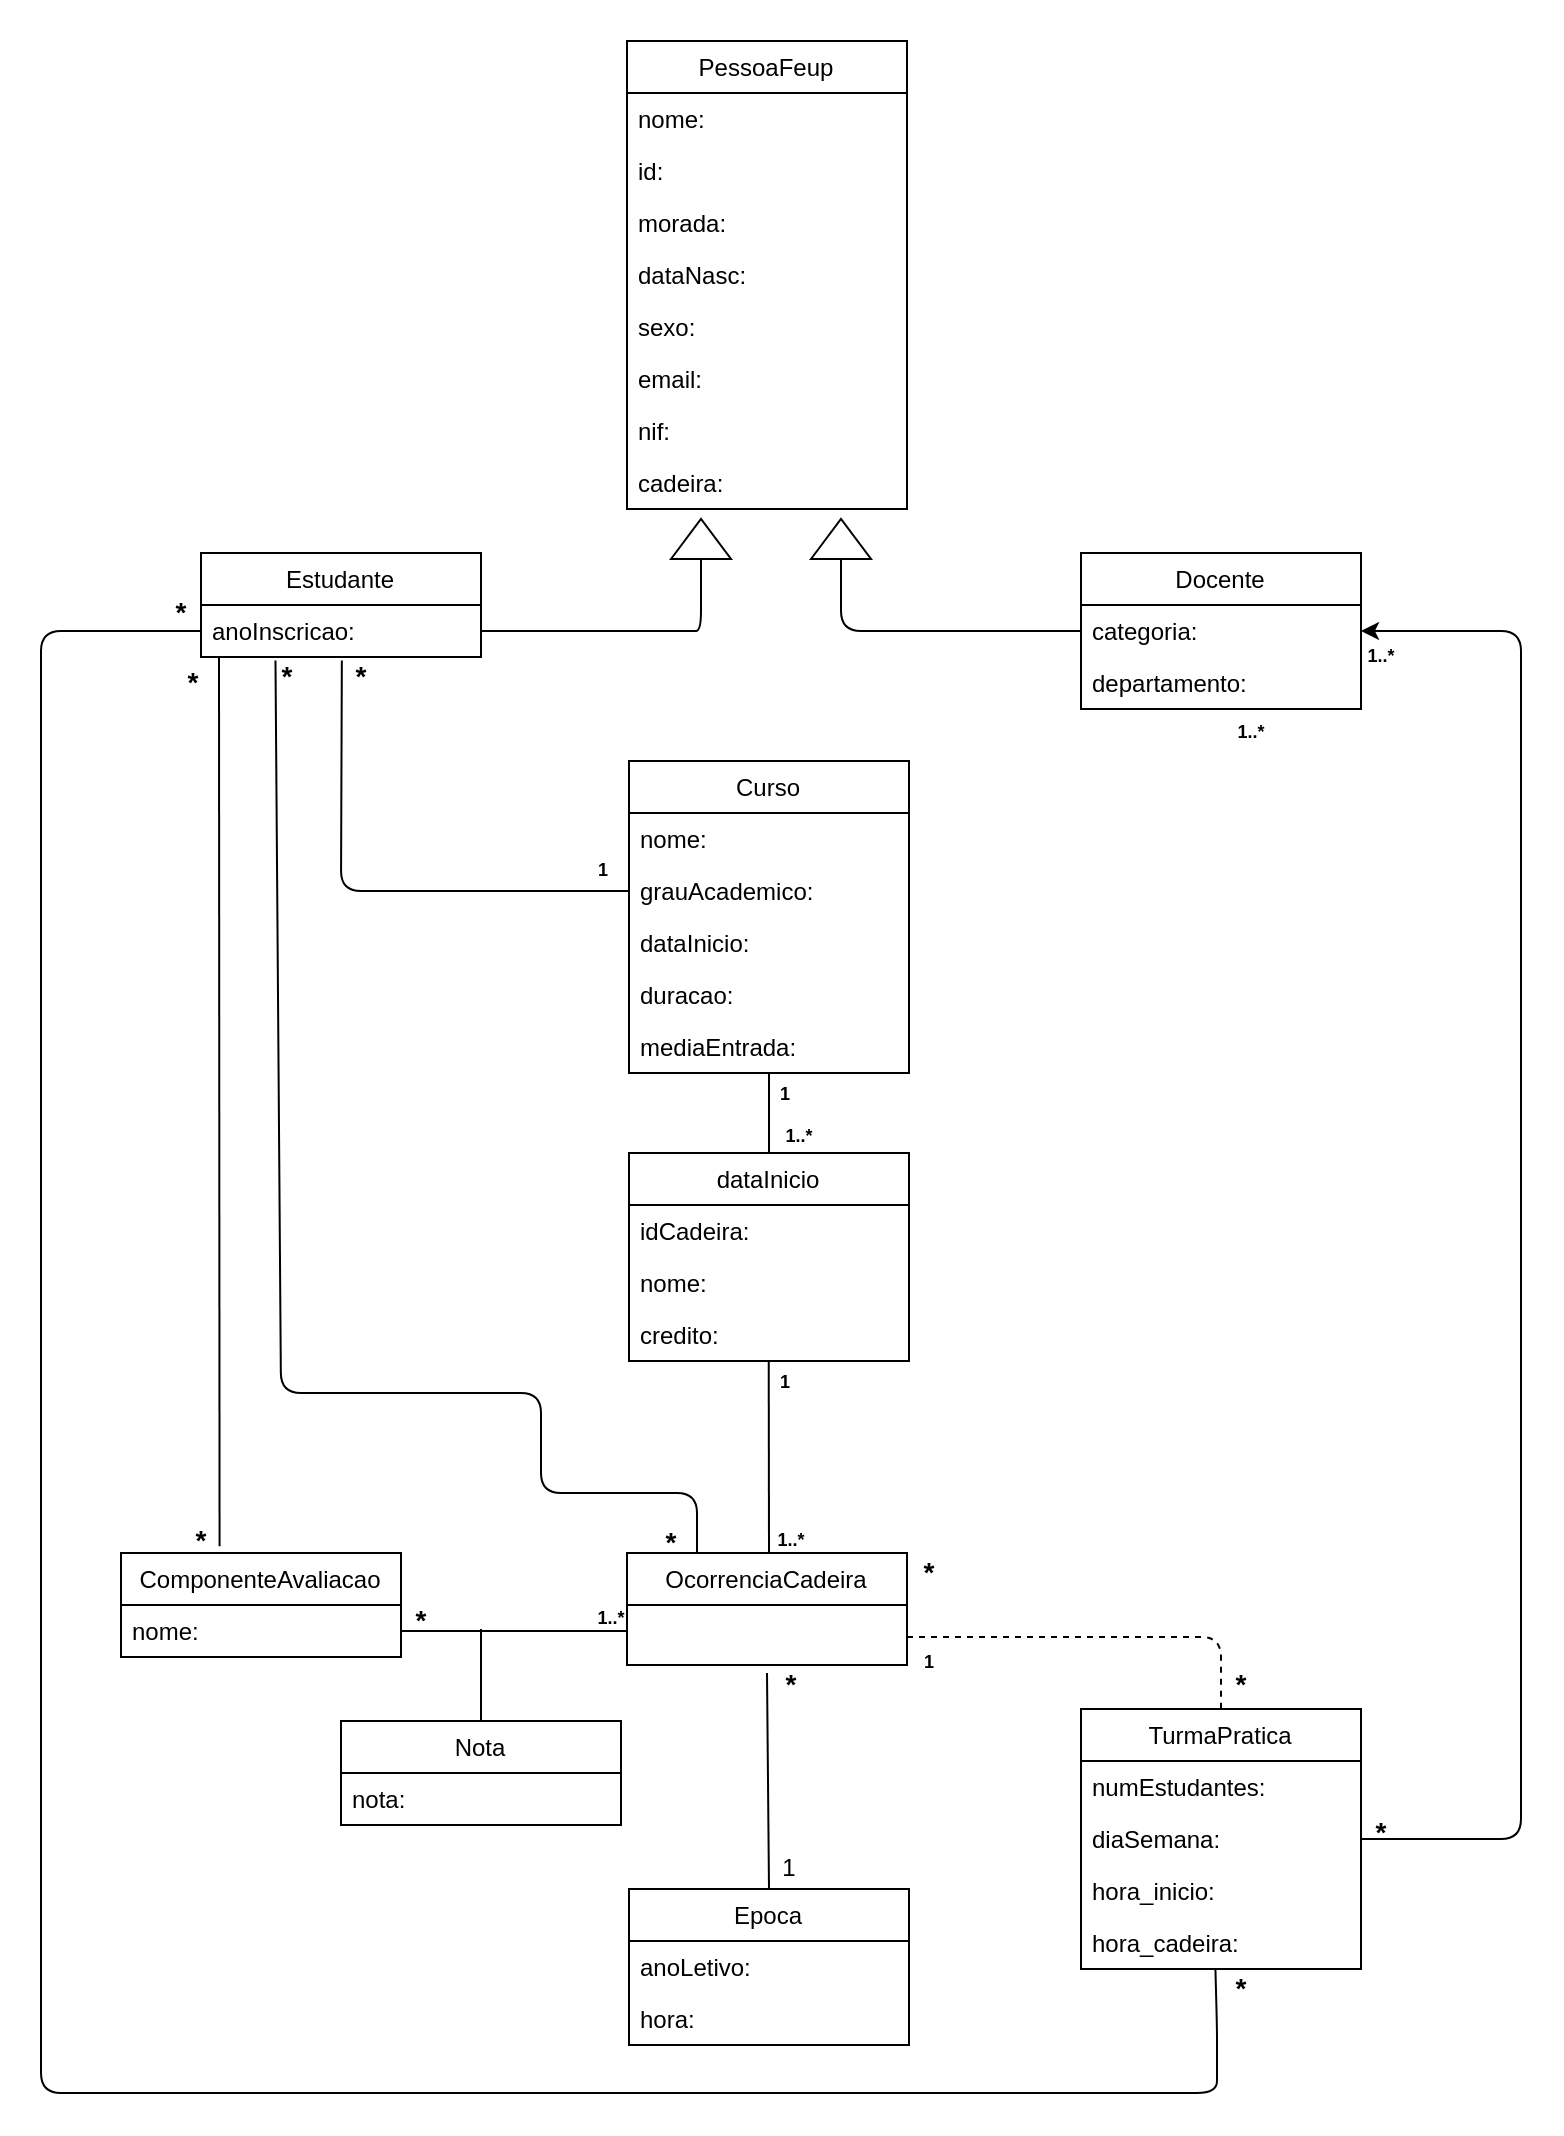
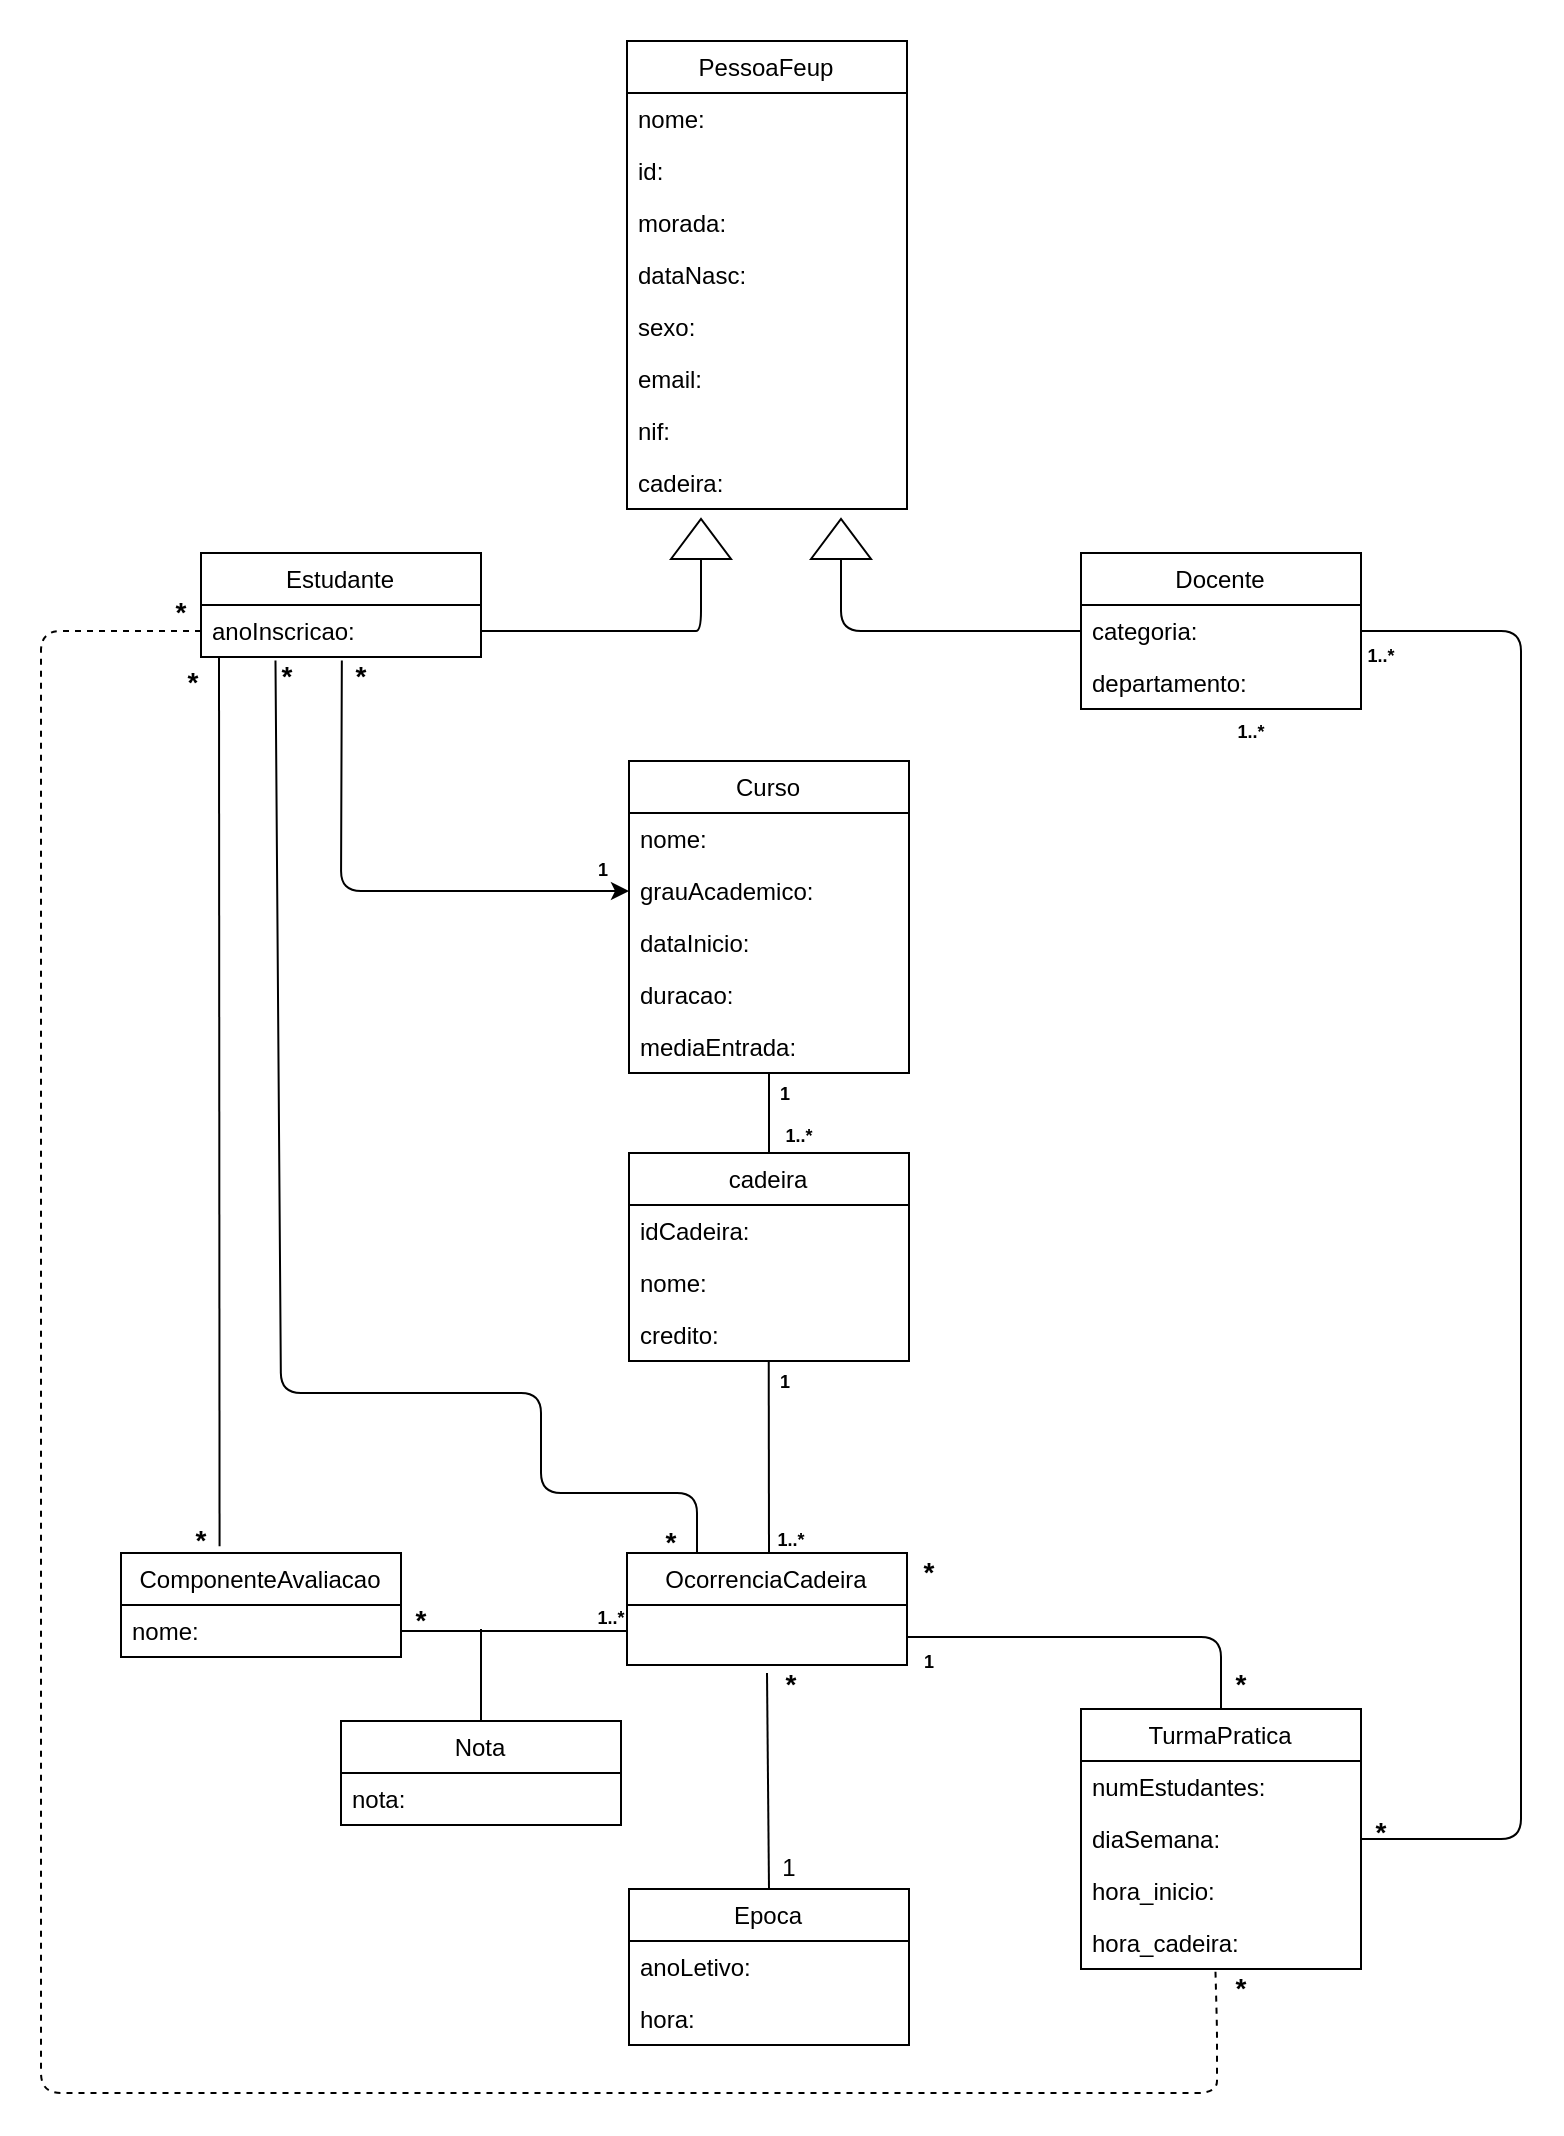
(1376, 631) -> (1370, 631)
(619, 891) -> (614, 891)
(768, 1180) -> (768, 1180)
(1092, 1637) -> (1092, 1637)
(41, 1925) -> (41, 1925)
